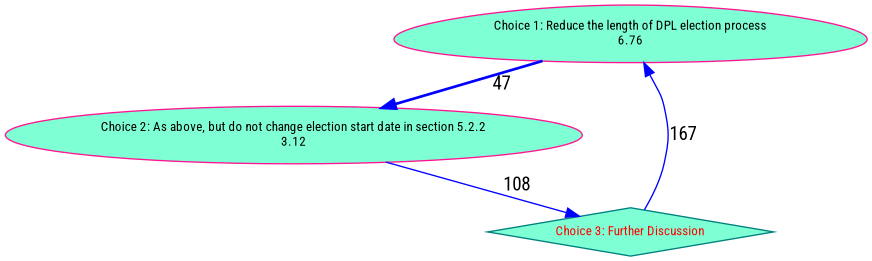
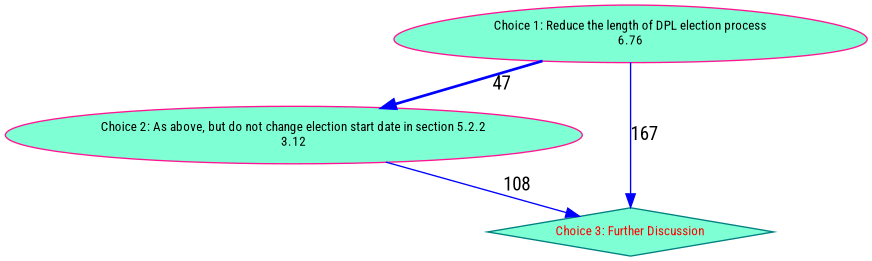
(668, 143) -> (631, 128)
